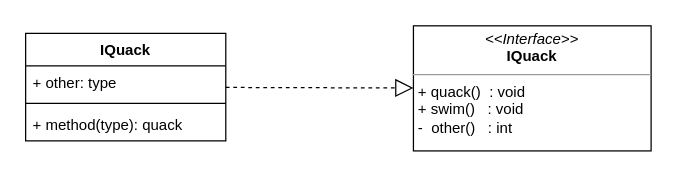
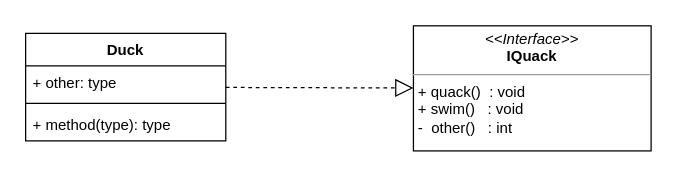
(125, 50) -> (125, 50)
(115, 125) -> (111, 125)
